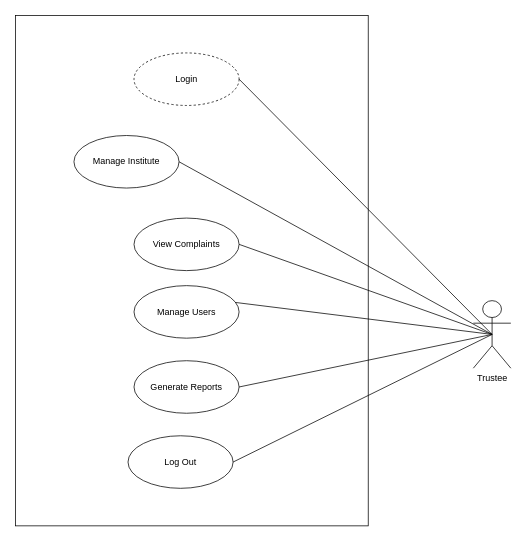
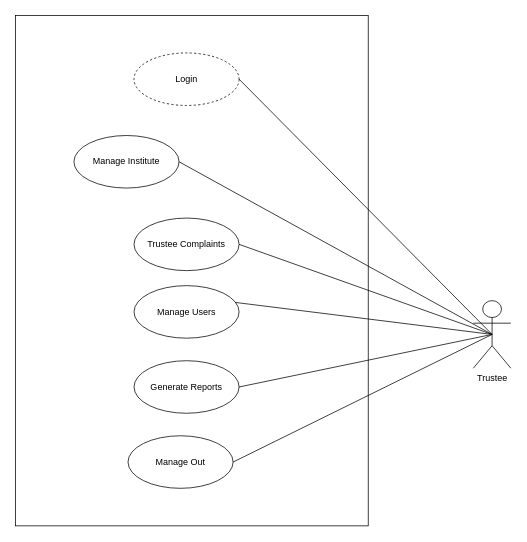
(186, 244) -> (186, 244)
(180, 462) -> (180, 462)
